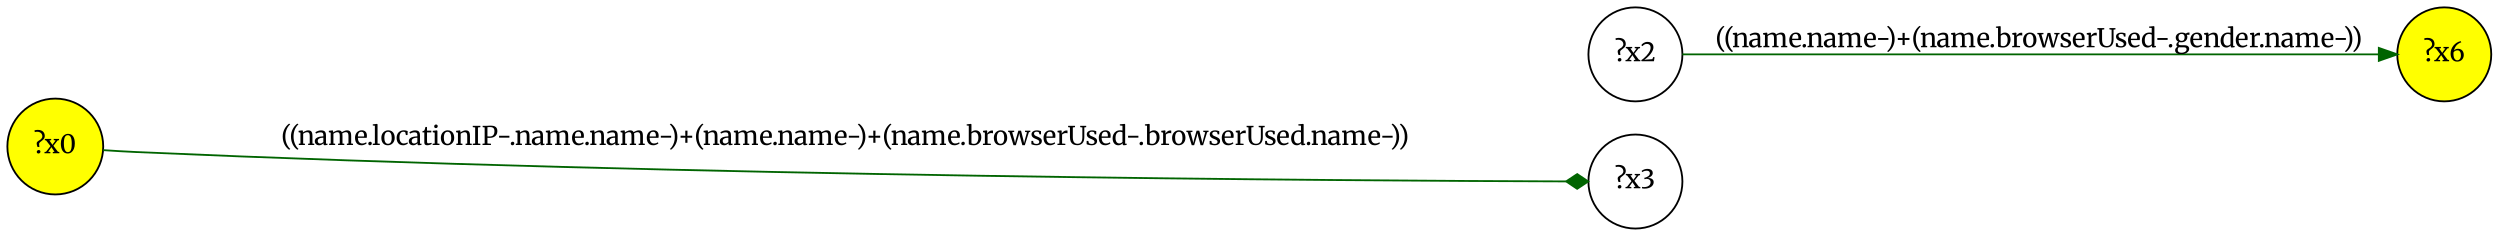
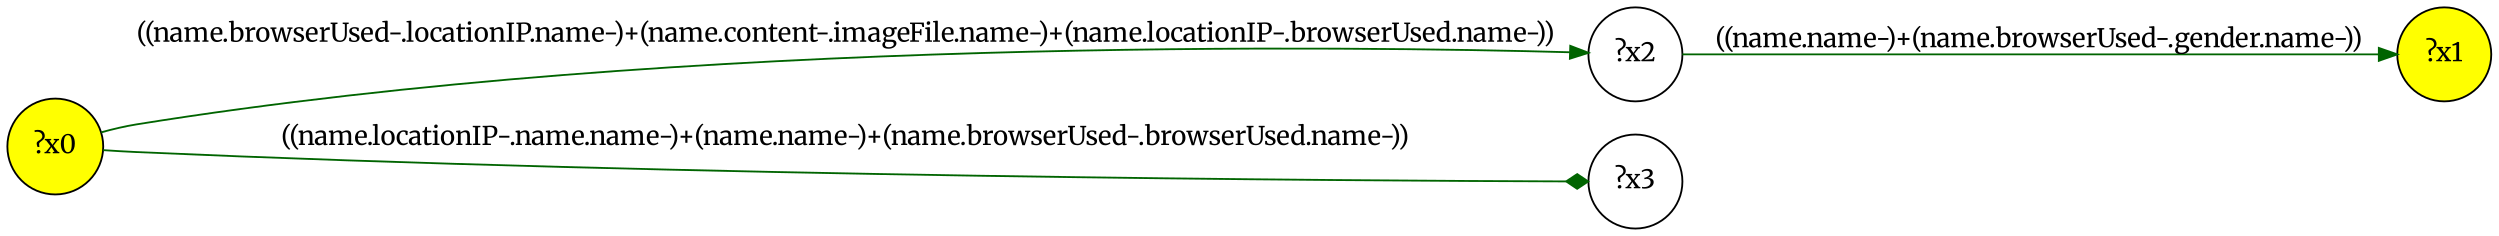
(2444, 54) -> (2444, 54)
none -> (833, 59)
